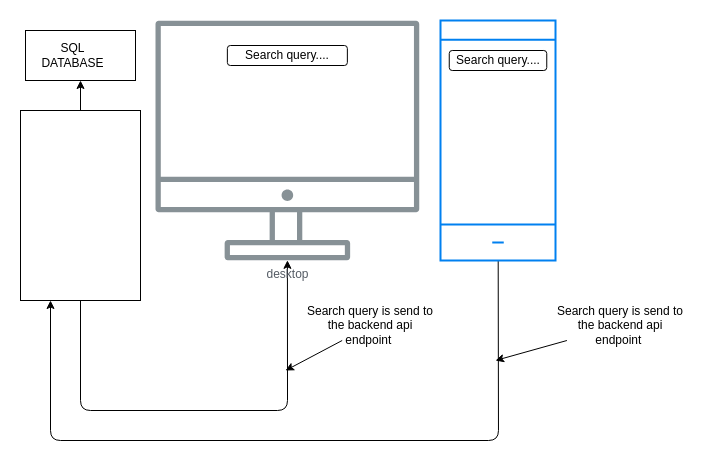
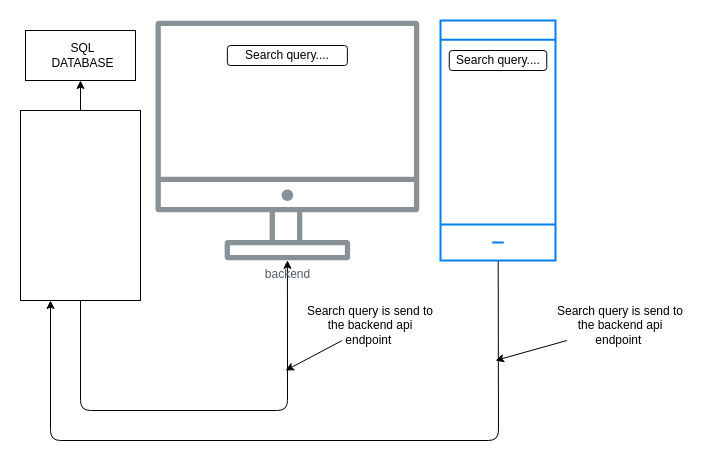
(73, 56) -> (83, 56)
(288, 275) -> (288, 275)
